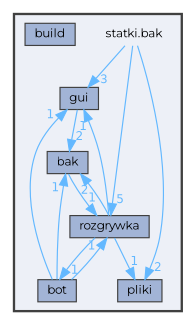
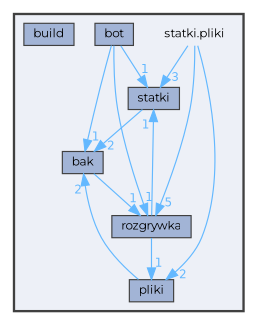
(134, 34) -> (195, 34)
(79, 98) -> (154, 98)
(99, 199) -> (102, 238)
(80, 253) -> none
